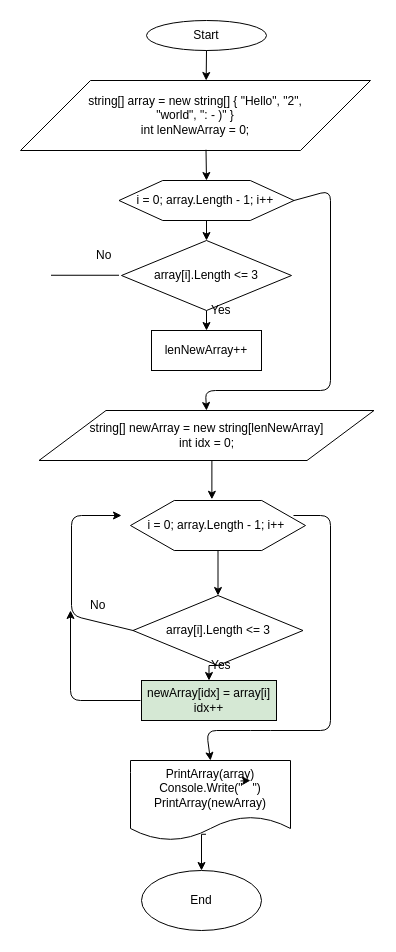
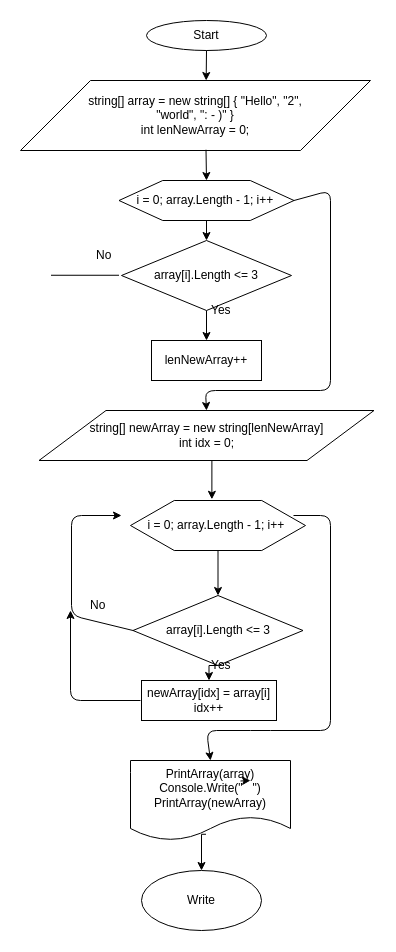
(207, 351) -> (207, 361)
(209, 701) -> (209, 701)
(202, 901) -> (202, 901)
